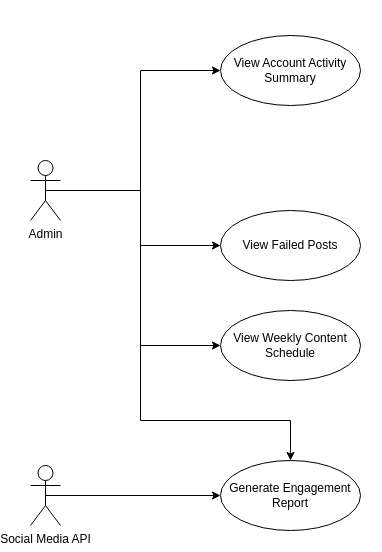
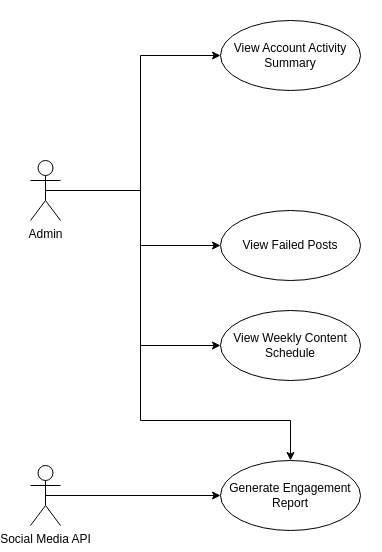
(291, 71) -> (291, 56)
